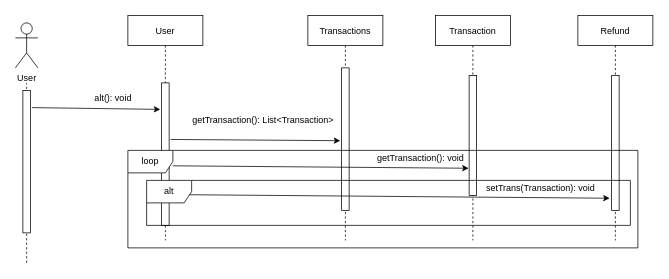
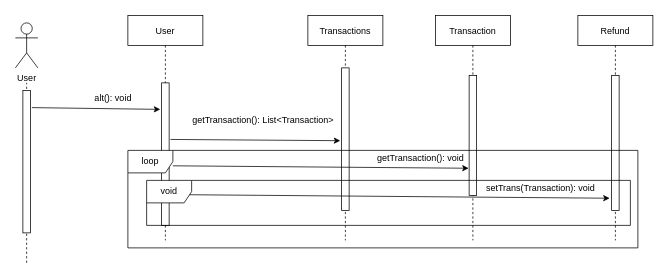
(169, 192) -> (169, 192)
